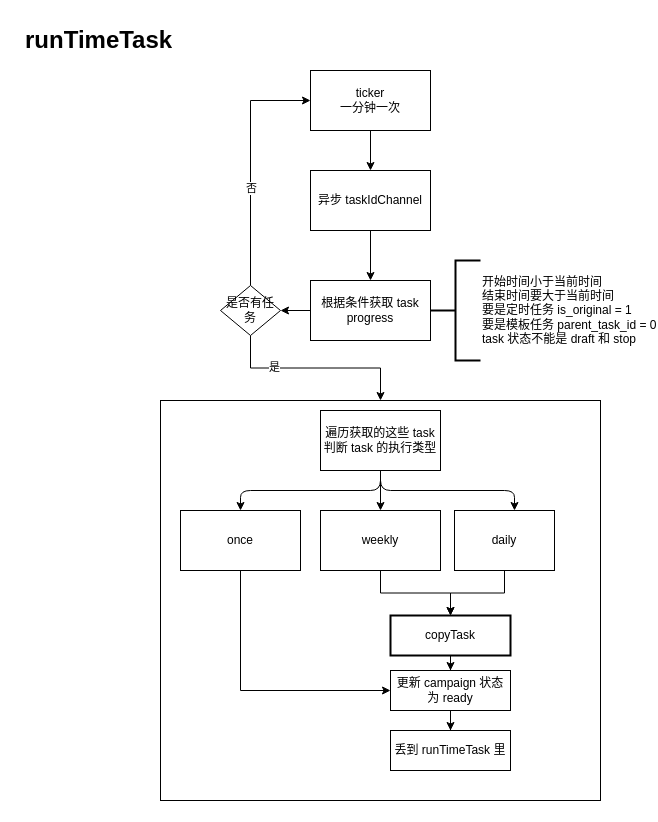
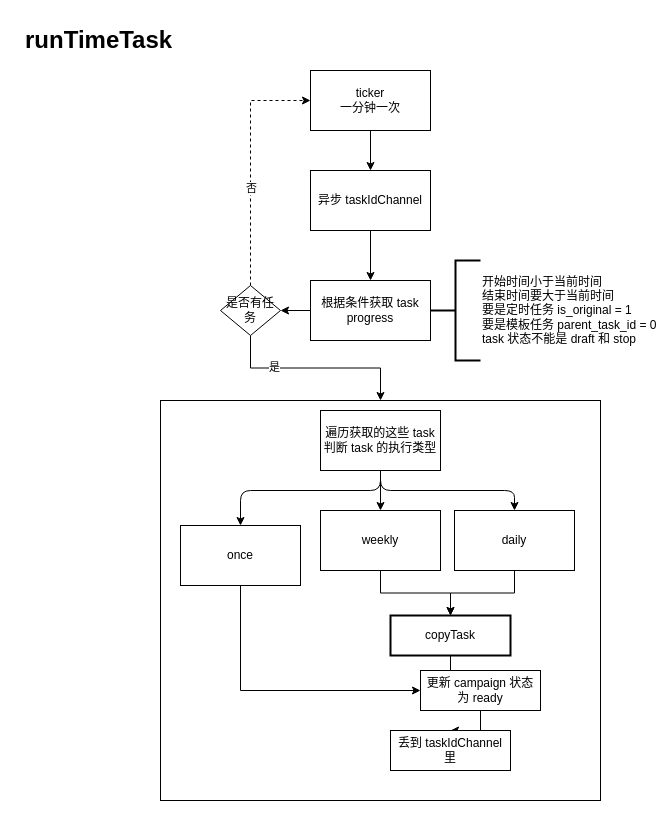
(251, 116) -> (251, 116)
(241, 541) -> (241, 556)
(505, 541) -> (515, 541)
(451, 691) -> (481, 691)
(451, 751) -> (451, 751)
